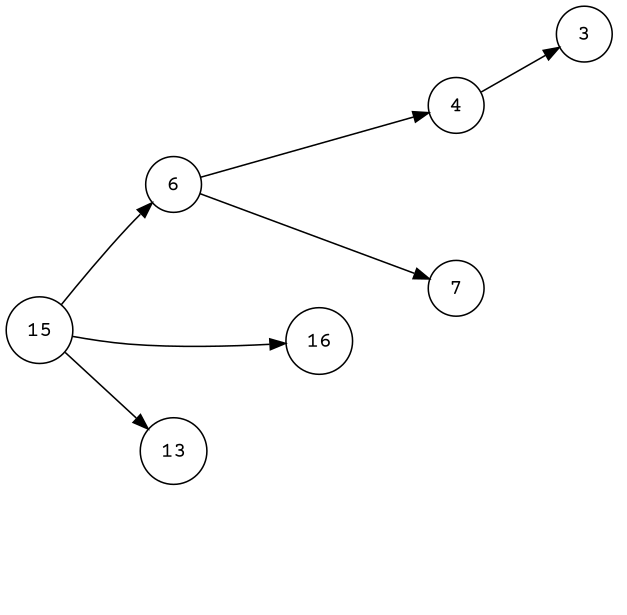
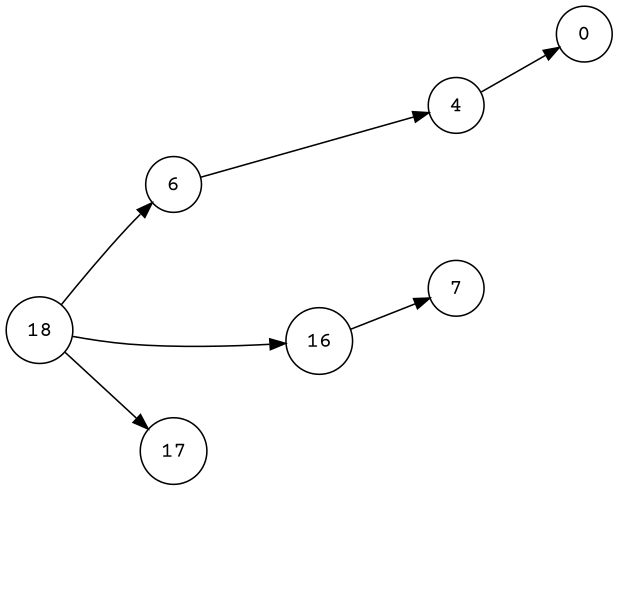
(584, 34) -> (584, 34)
(307, 233) -> (383, 317)
(40, 330) -> (40, 330)
(174, 451) -> (174, 451)
